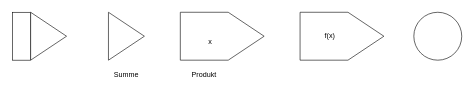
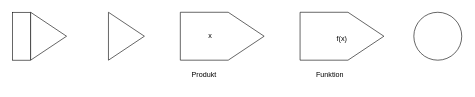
(330, 36) -> (342, 39)
(210, 42) -> (210, 36)
(126, 75) -> none
none -> (330, 75)
